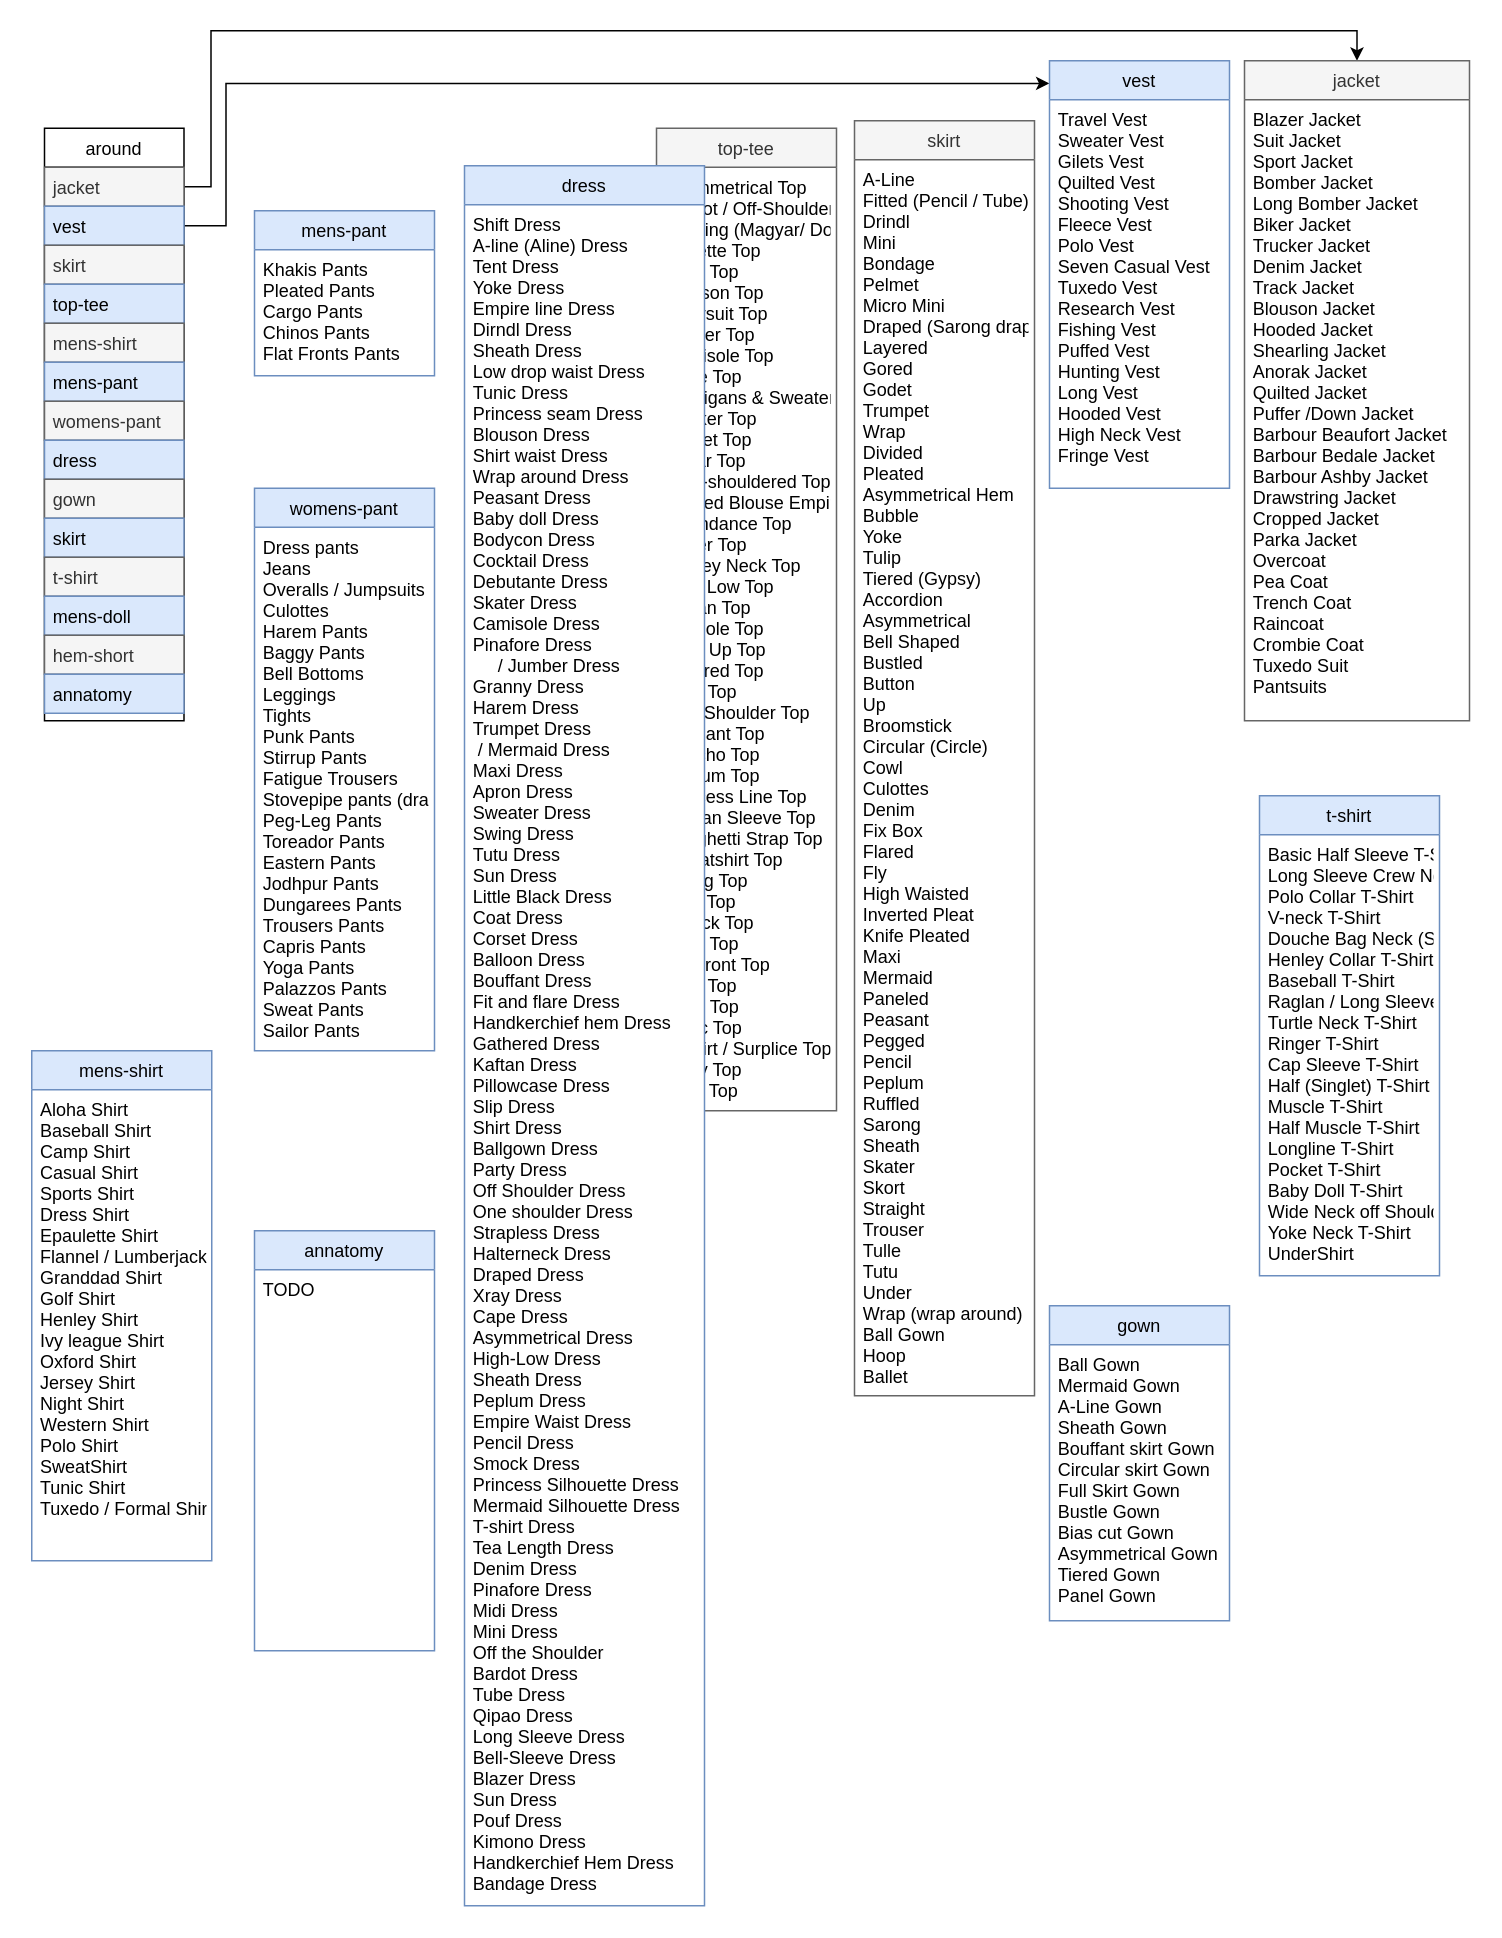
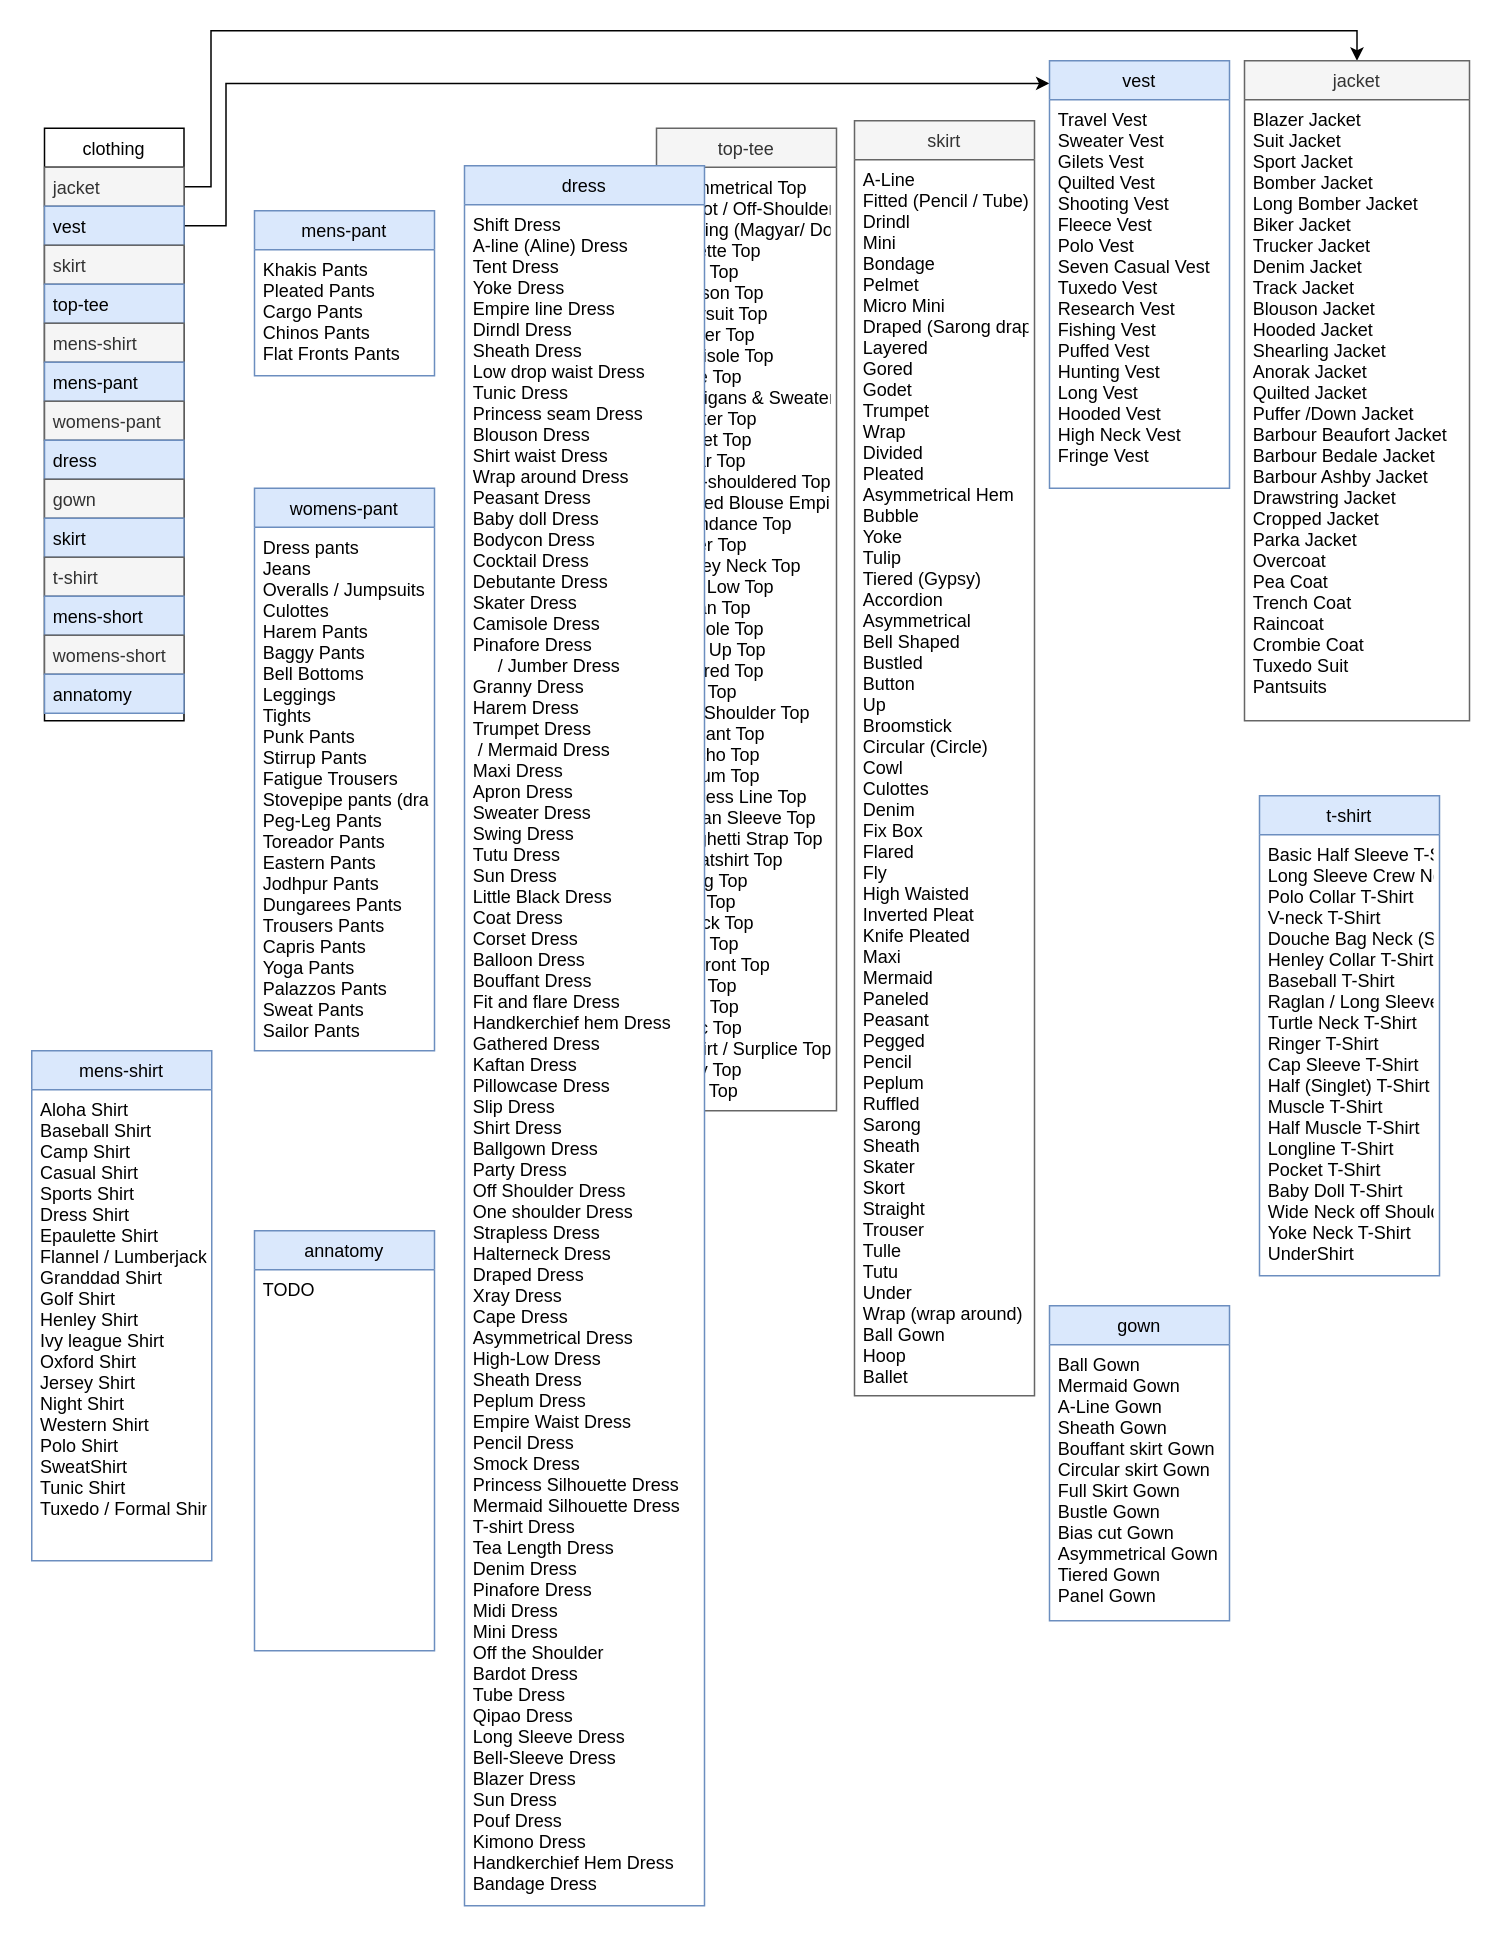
(113, 149) -> (113, 149)
(93, 617) -> (103, 617)
(98, 656) -> (113, 656)
